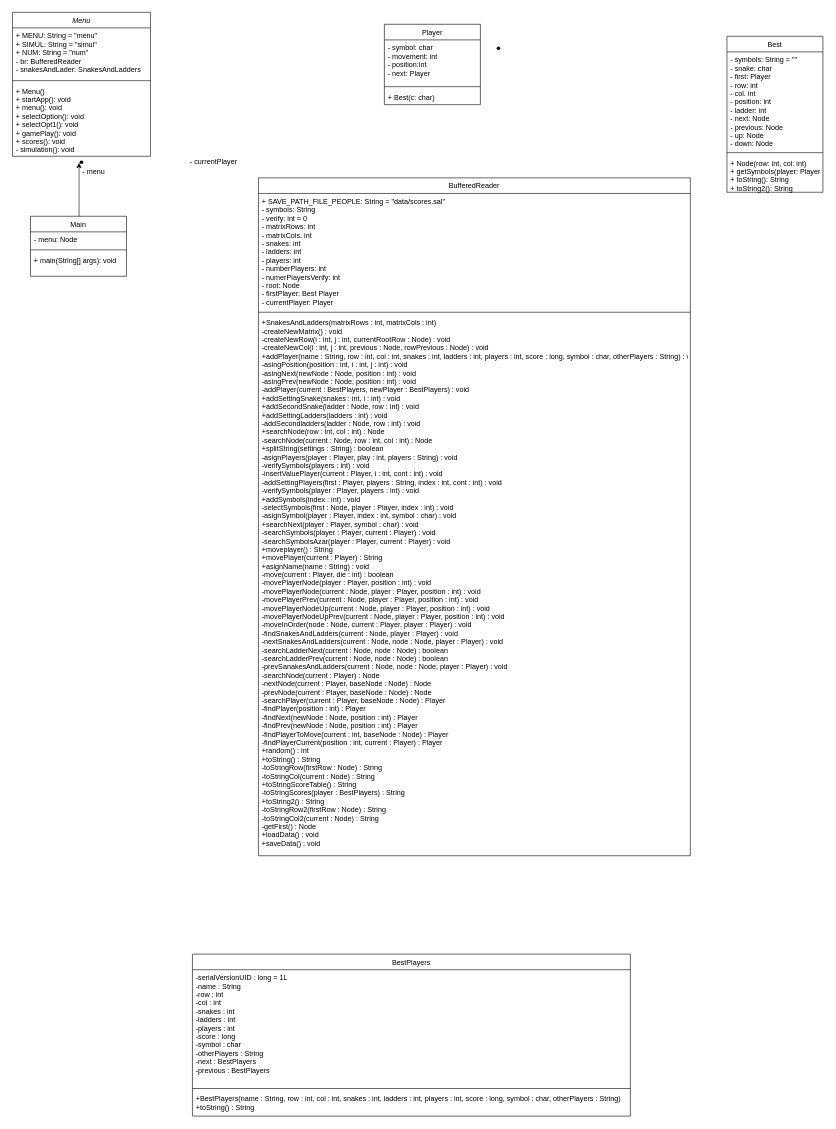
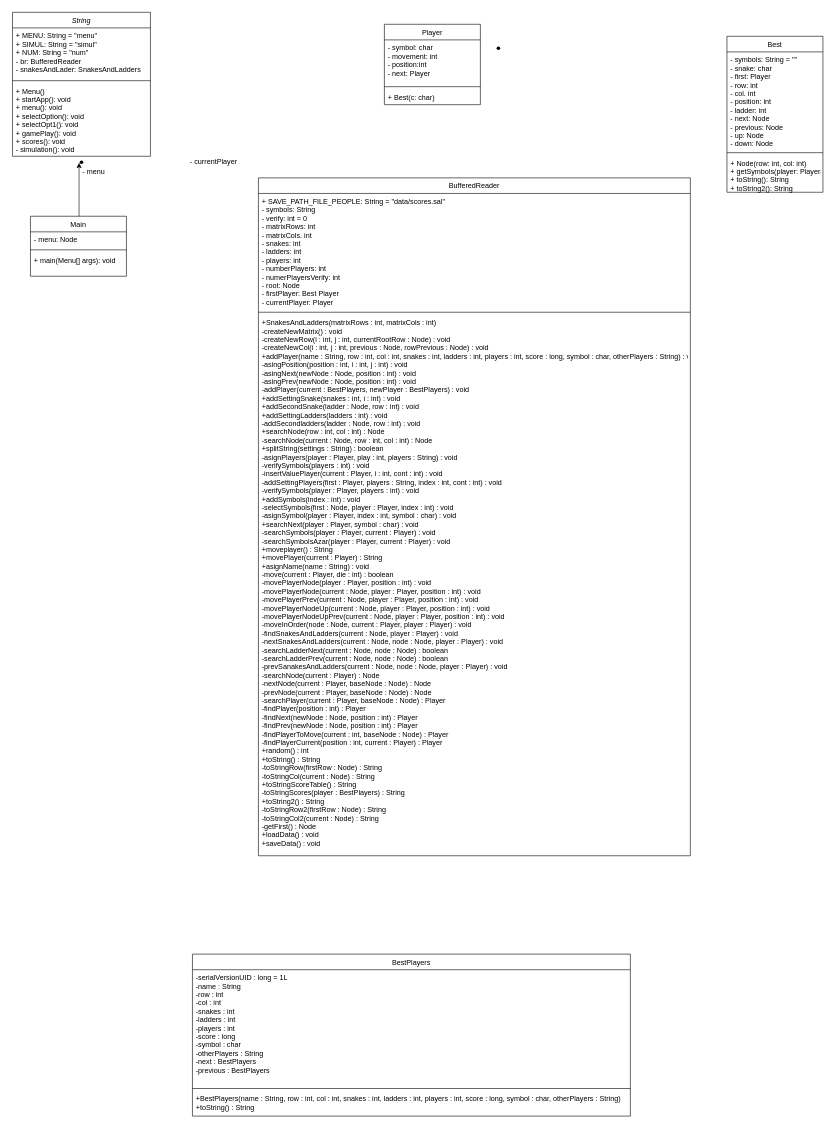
(81, 20) -> (81, 20)
(81, 260) -> (78, 260)
